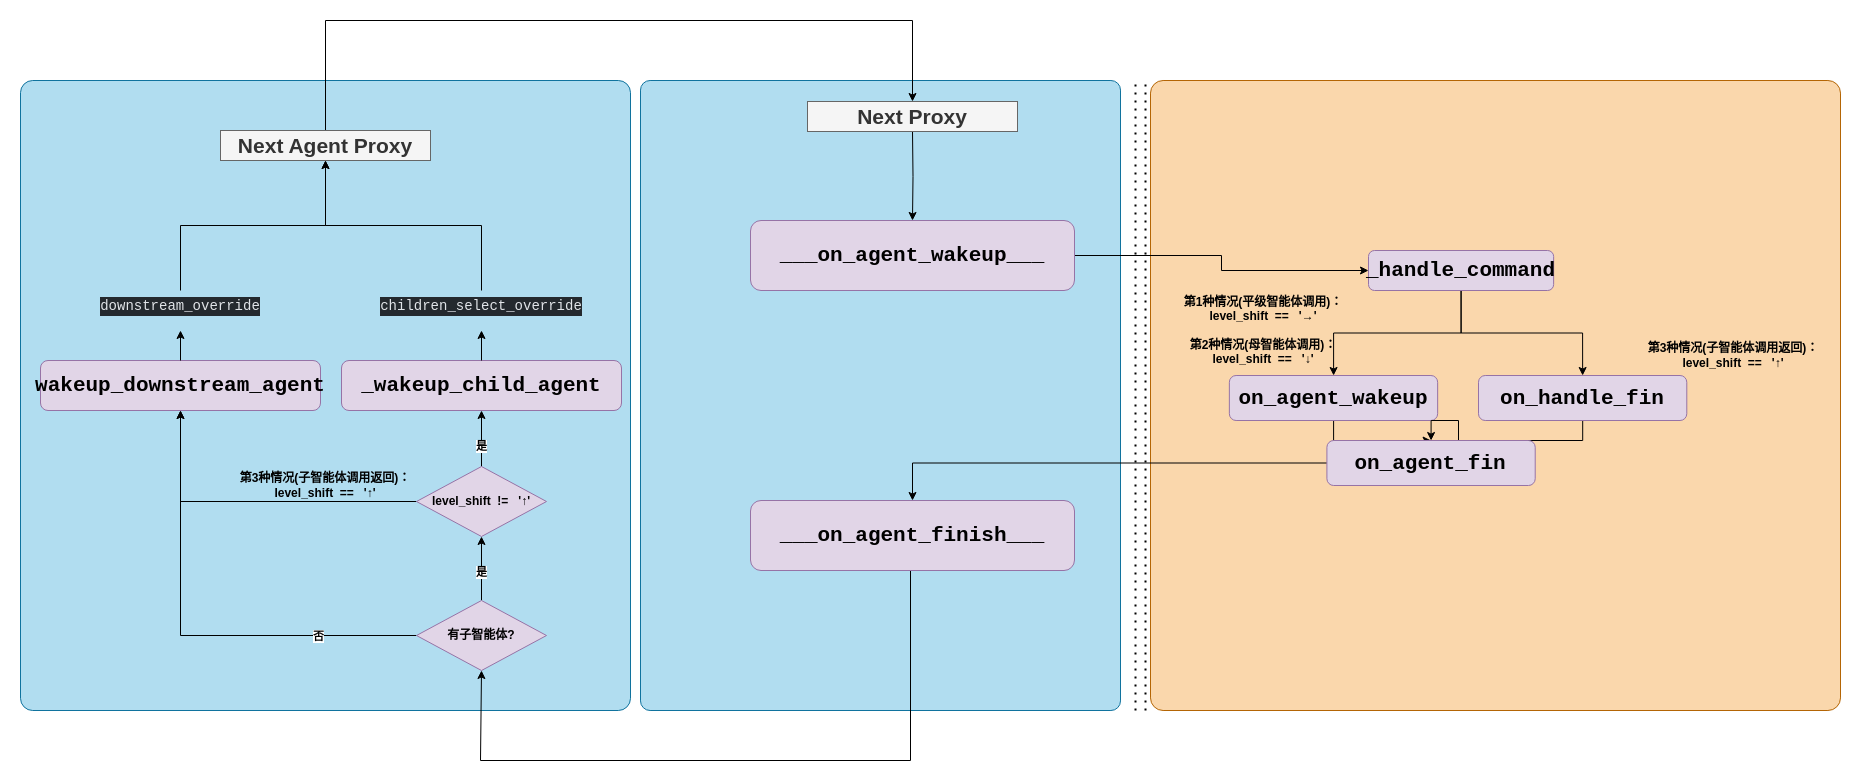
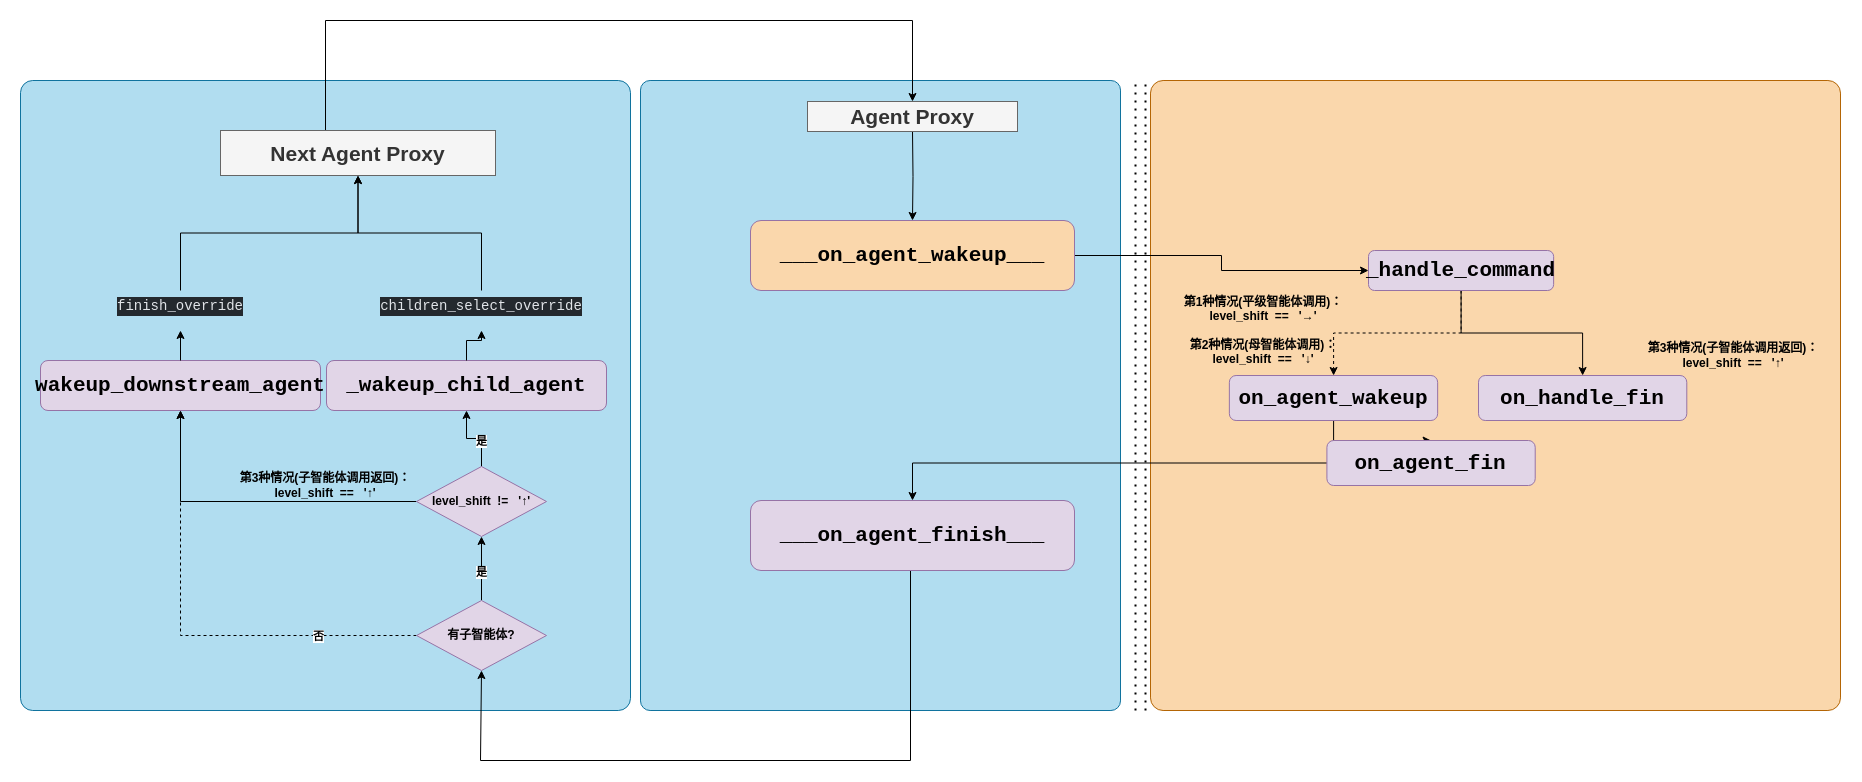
(913, 117) -> (913, 117)
(326, 146) -> (358, 153)
(913, 256) -> (913, 256)
(181, 305) -> (181, 305)
(1379, 333) -> (1379, 333)
(482, 386) -> (467, 386)
(1566, 441) -> none
(182, 636) -> (182, 636)
